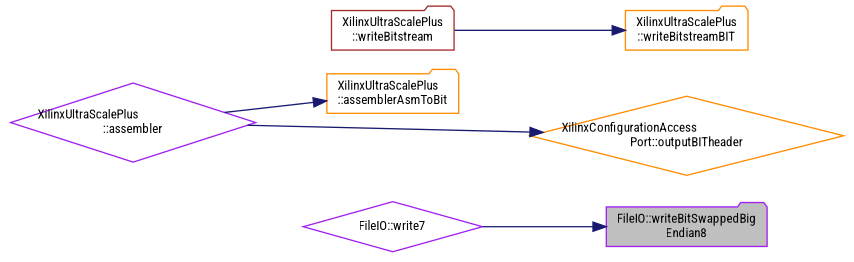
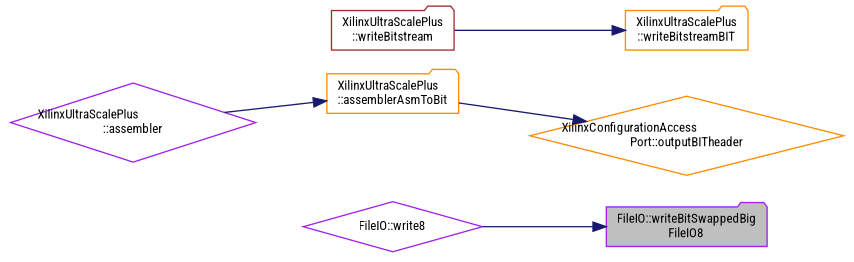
(388, 129) -> (516, 111)
(393, 227) -> (393, 227)
(687, 227) -> (687, 227)
